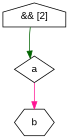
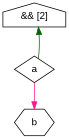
(29, 39) -> (39, 47)
